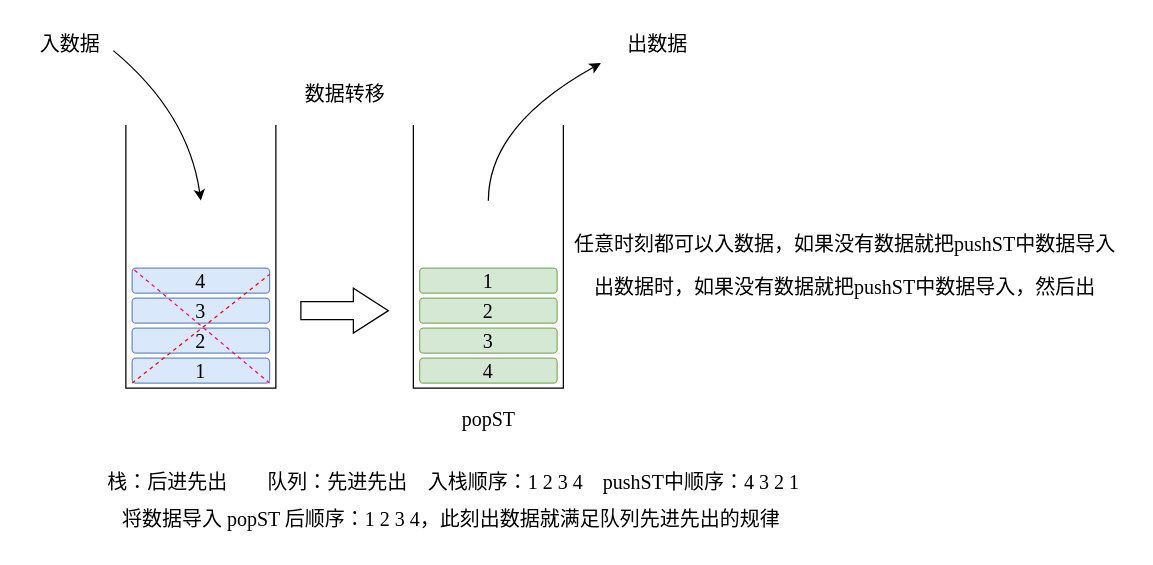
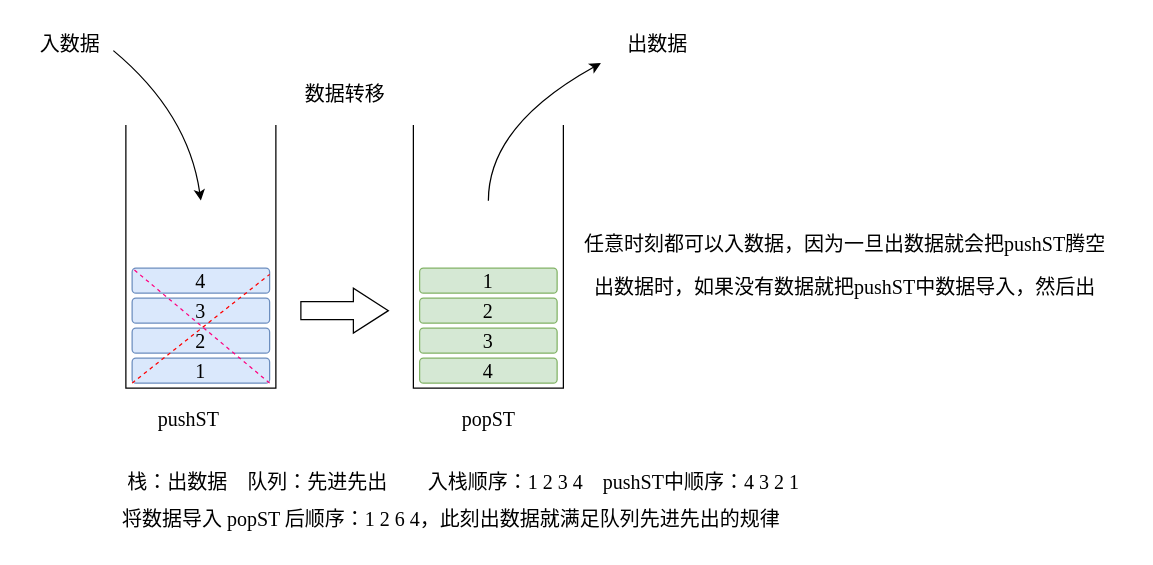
(845, 244) -> (845, 244)
none -> (188, 419)
(258, 482) -> (258, 482)
(451, 519) -> (451, 519)
